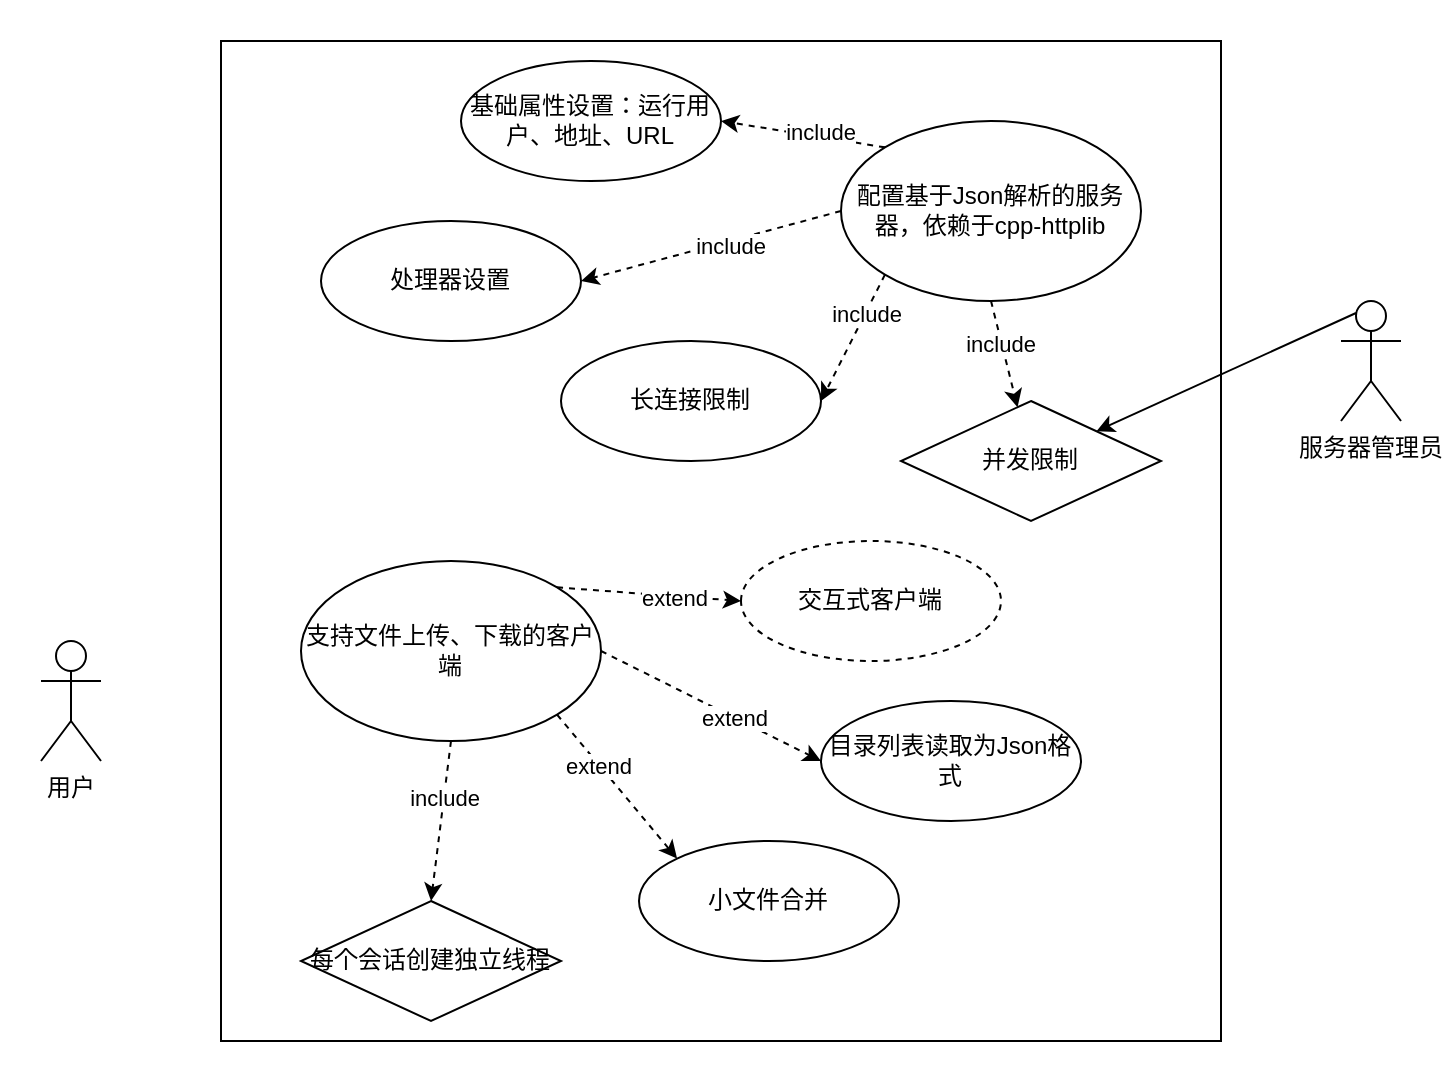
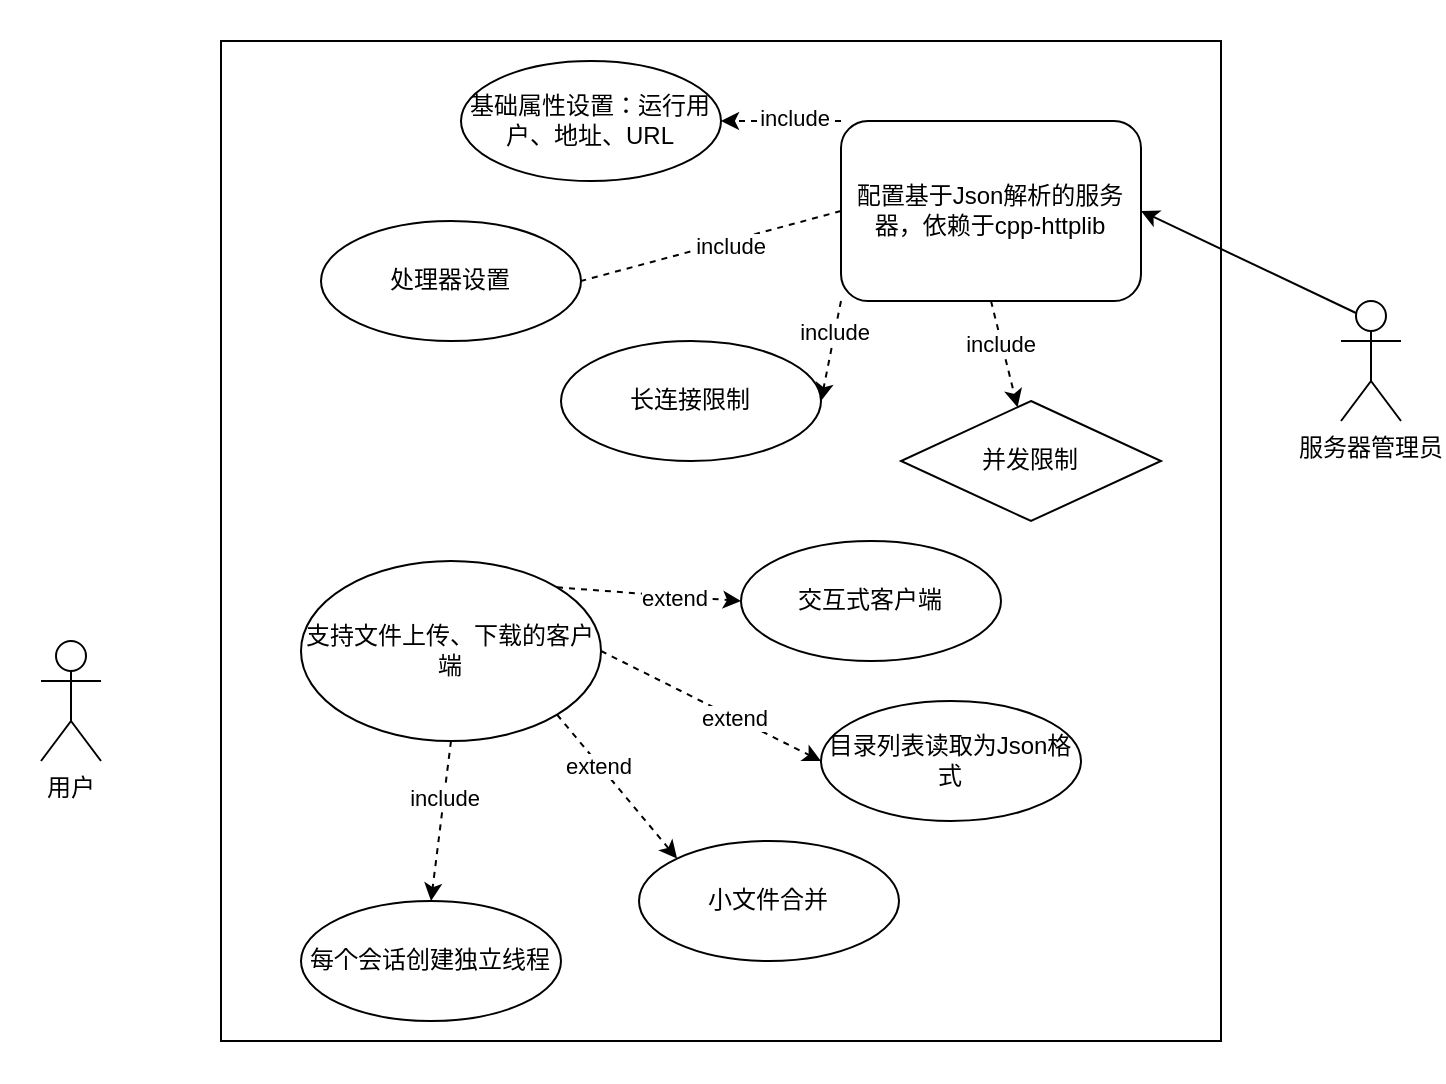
(991, 211) -> (991, 211)
(595, 277) -> (590, 279)
(1232, 369) -> (1255, 265)
(871, 601) -> (871, 601)
(431, 961) -> (431, 961)
